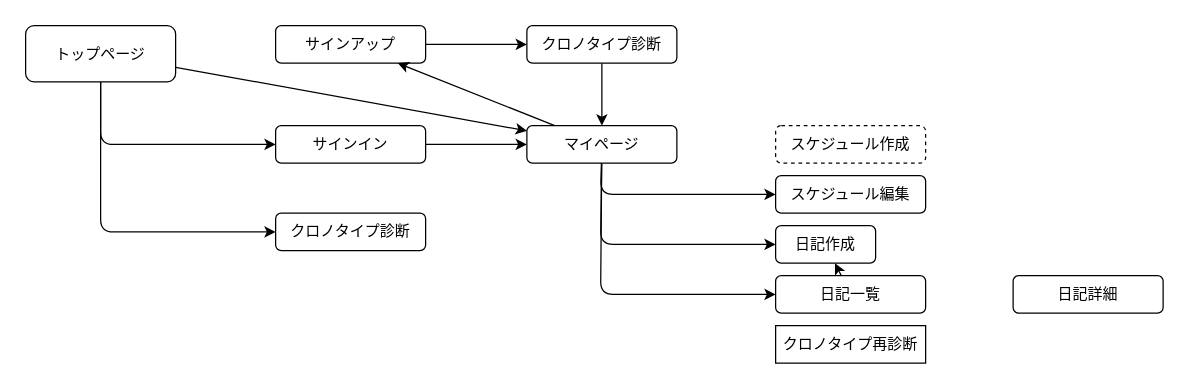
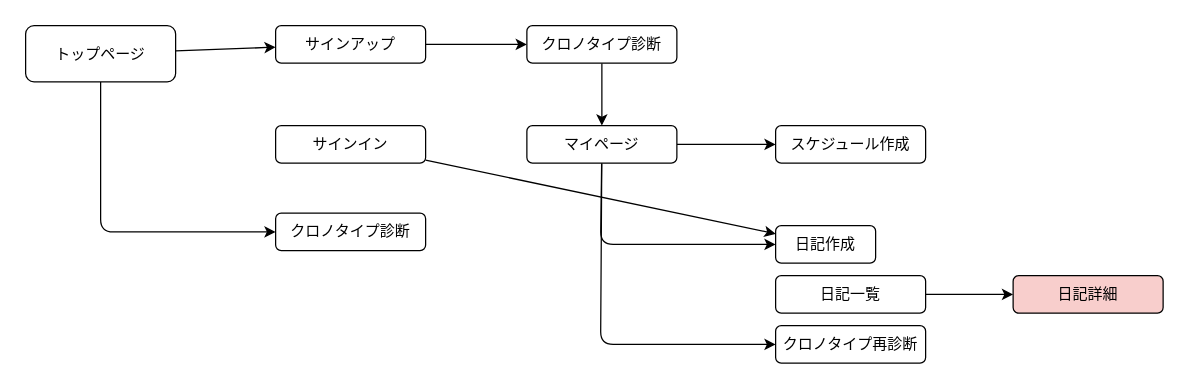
(480, 96) -> (722, 144)
(347, 98) -> (222, 49)
(186, 144) -> none
(472, 144) -> (596, 196)
(851, 144) -> (851, 144)
(687, 194) -> none
(851, 194) -> none
(840, 273) -> (965, 294)
(686, 294) -> none
(1088, 294) -> (1088, 294)
none -> (662, 344)
(851, 344) -> (851, 344)
